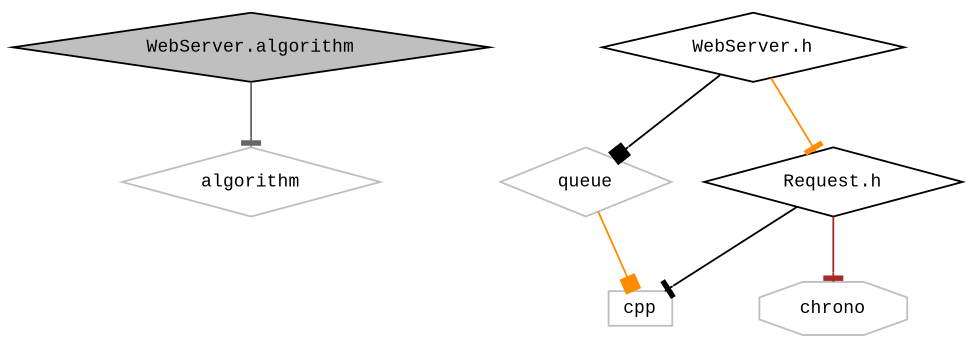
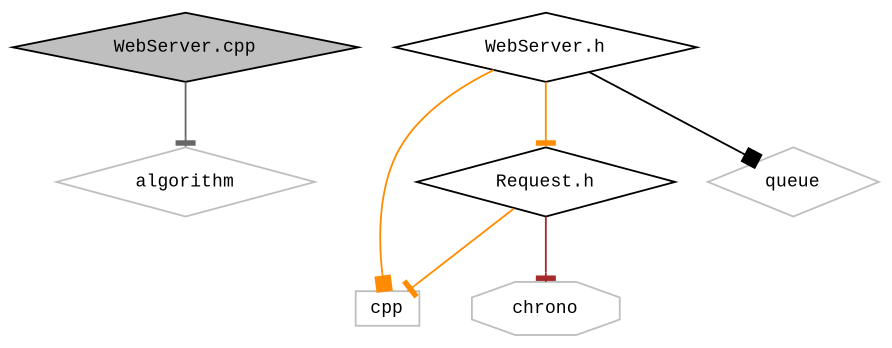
(251, 47) -> (186, 47)
(612, 243) -> (399, 150)
(735, 246) -> (464, 247)
